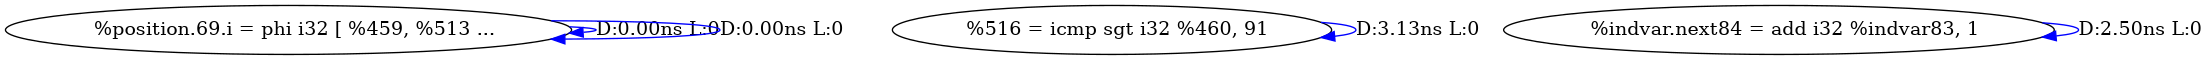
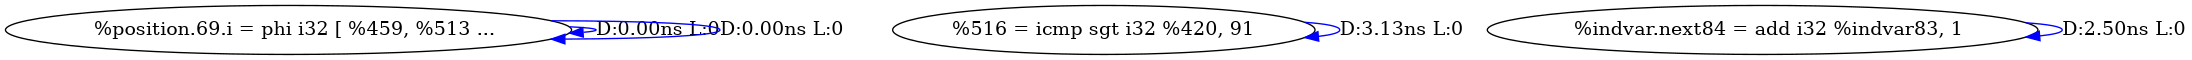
(1112, 30) -> (1104, 30)
